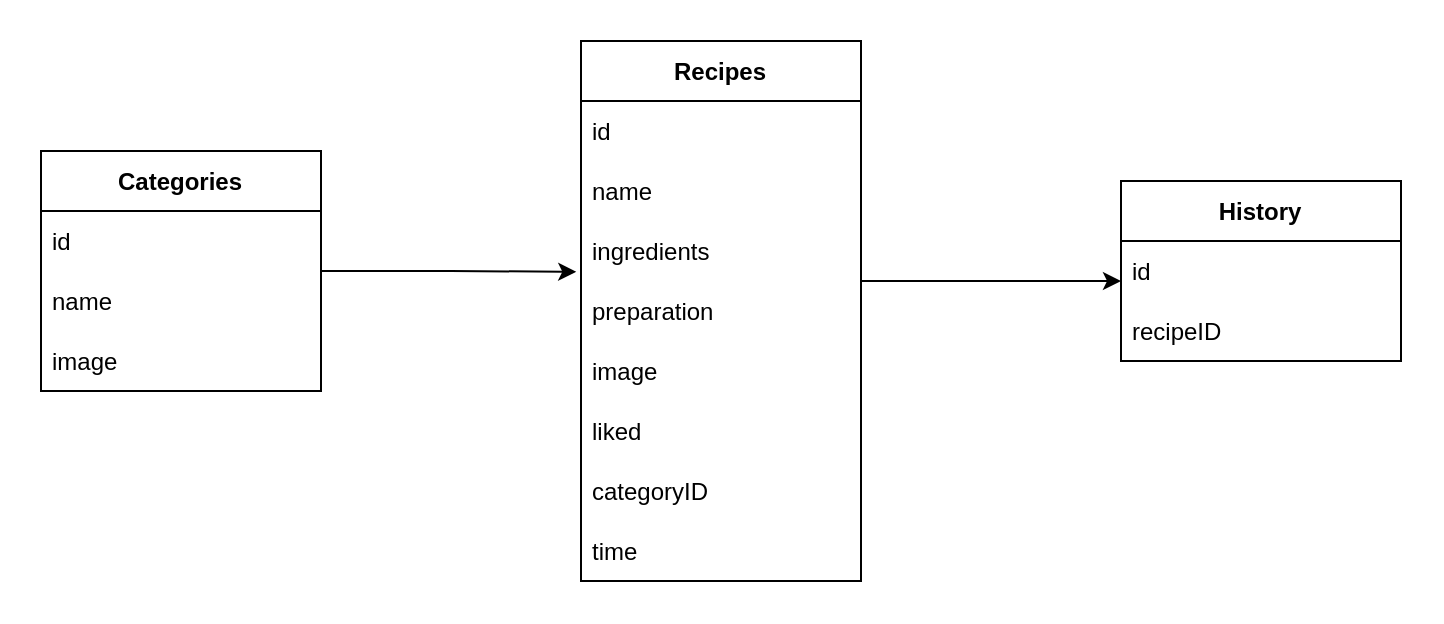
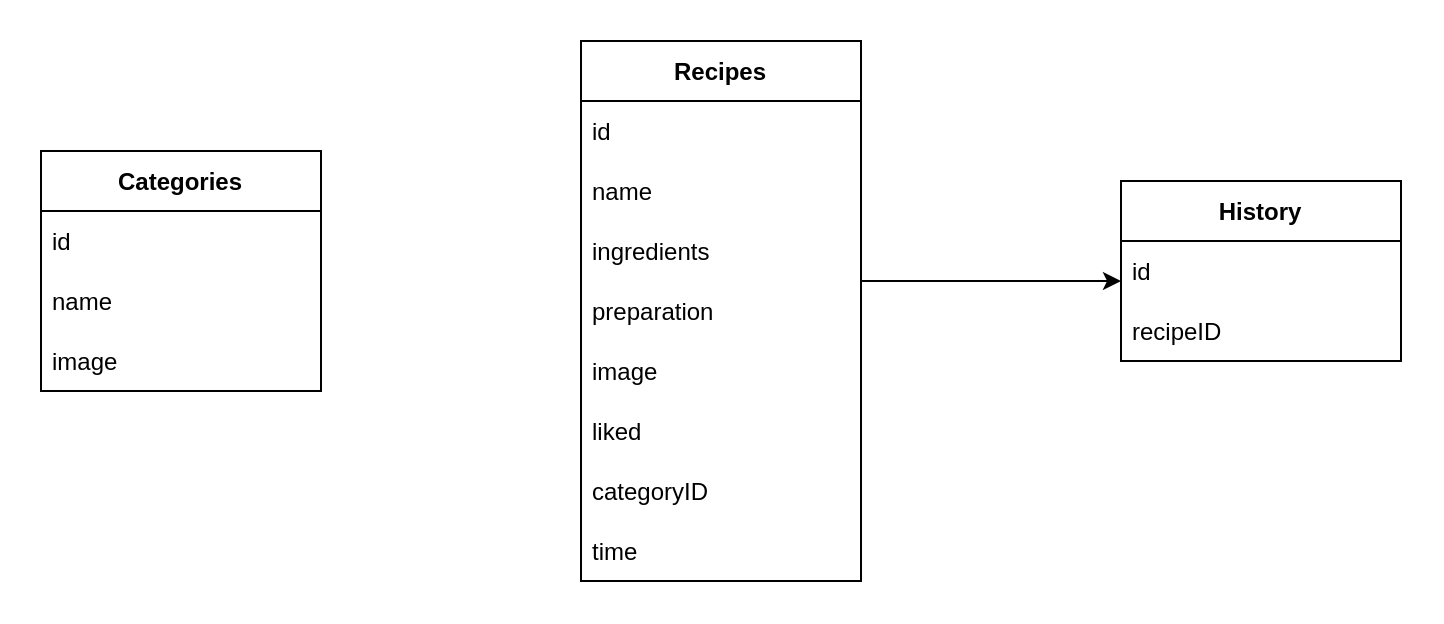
(443, 271) -> none
